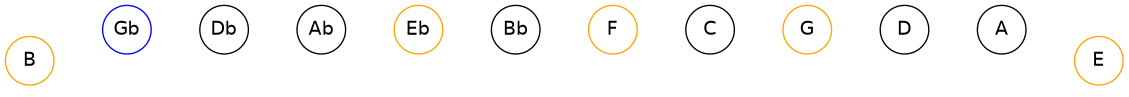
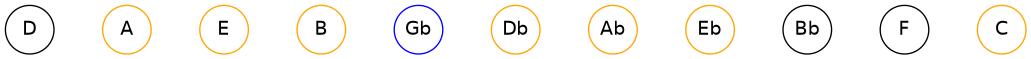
(224, 30) -> (516, 30)
(321, 30) -> (613, 30)
(613, 30) -> (905, 30)
(710, 30) -> (1002, 30)
(807, 30) -> none
(1002, 30) -> (127, 30)
